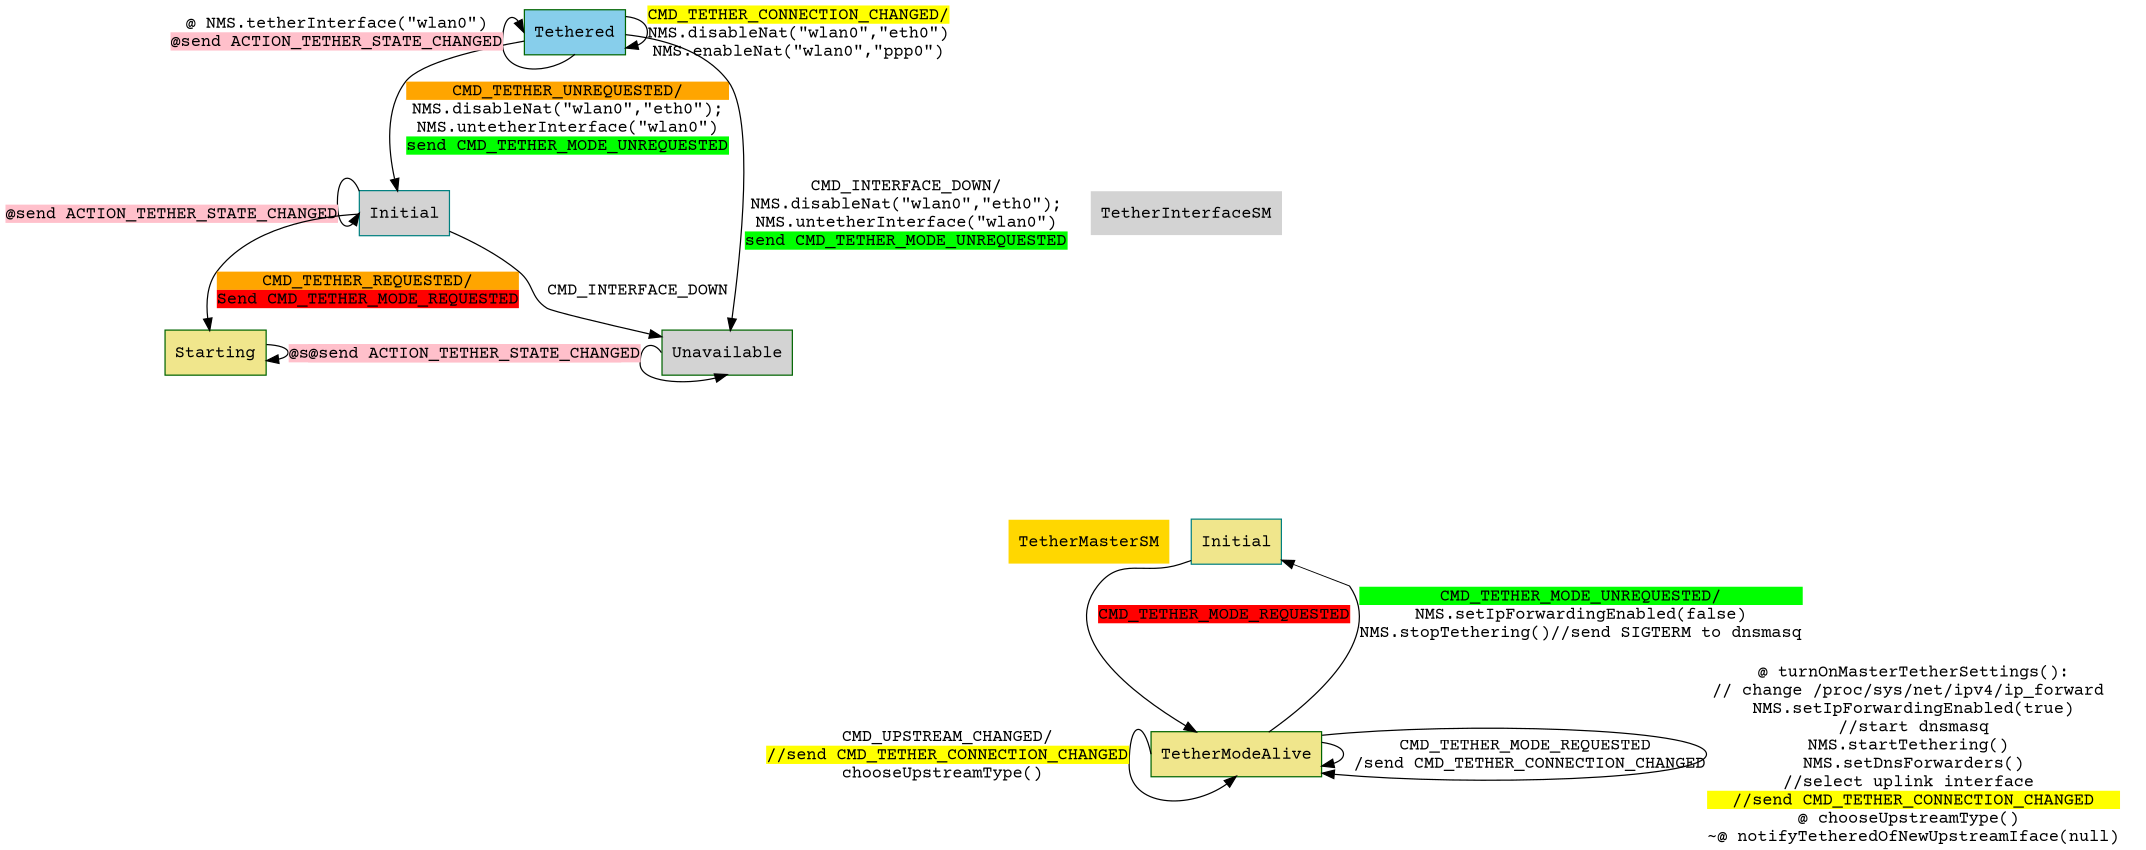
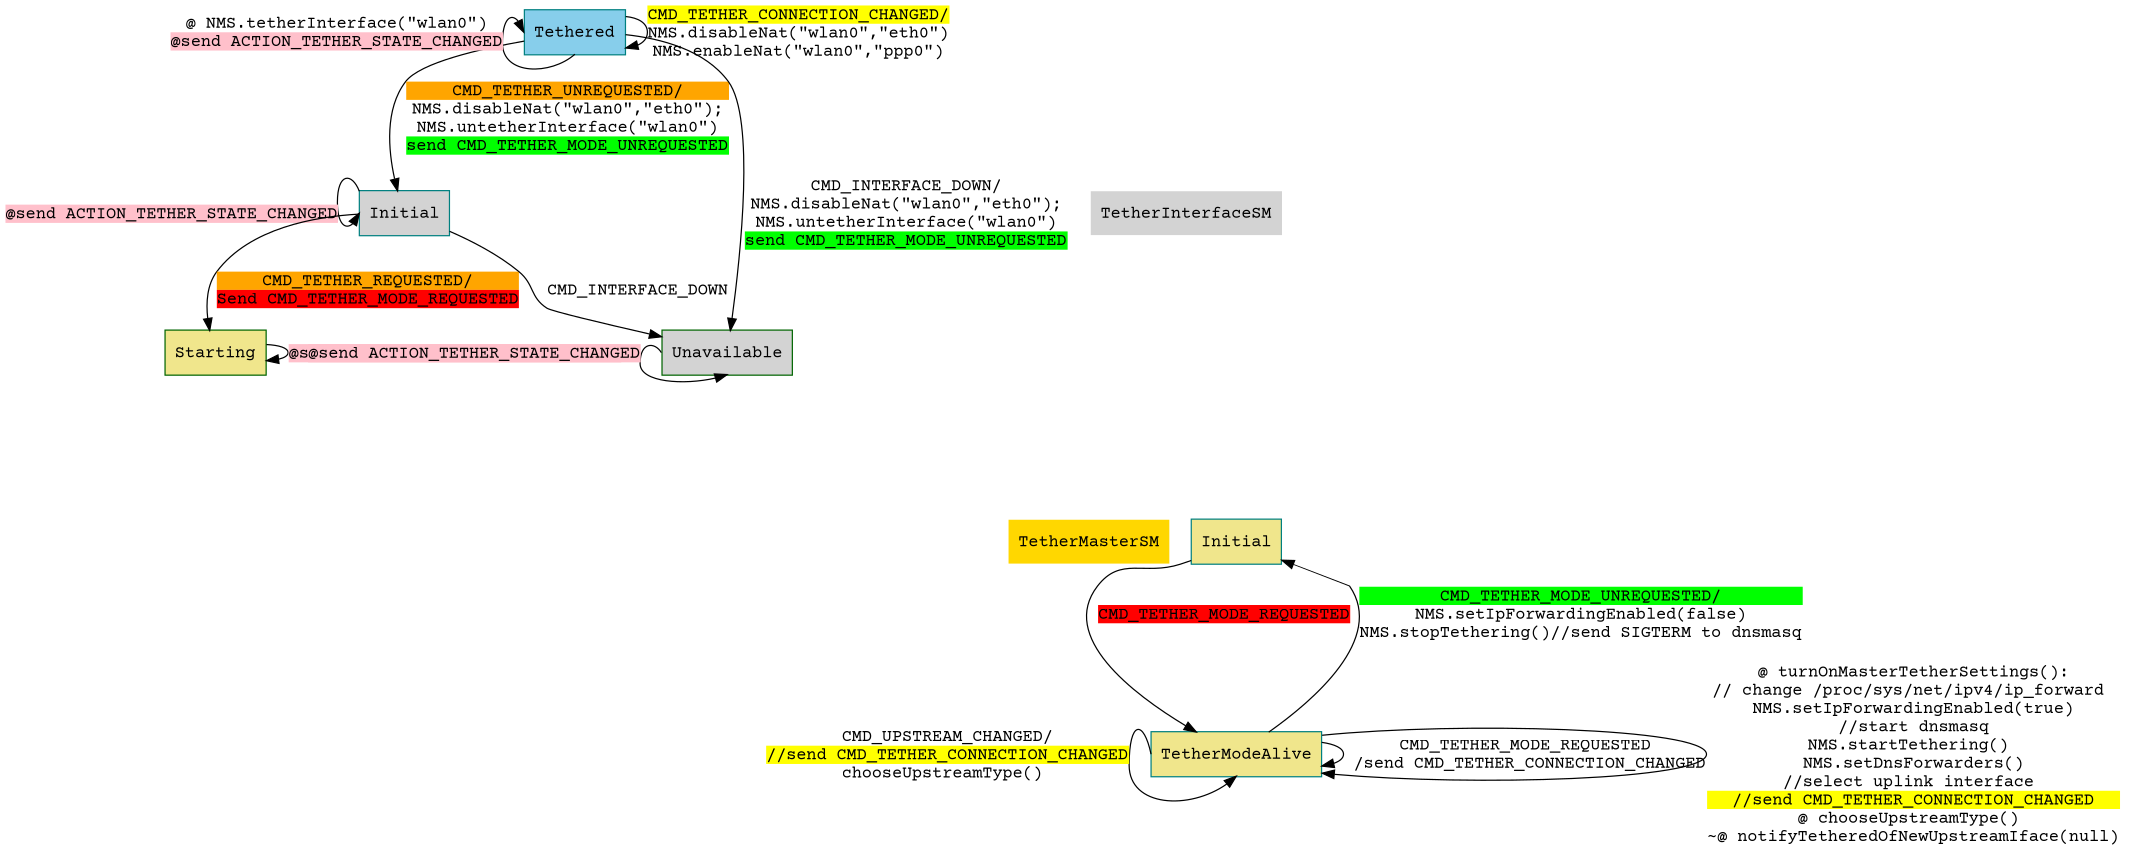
(575, 32) -> (575, 32)
(1236, 754) -> (1236, 754)
